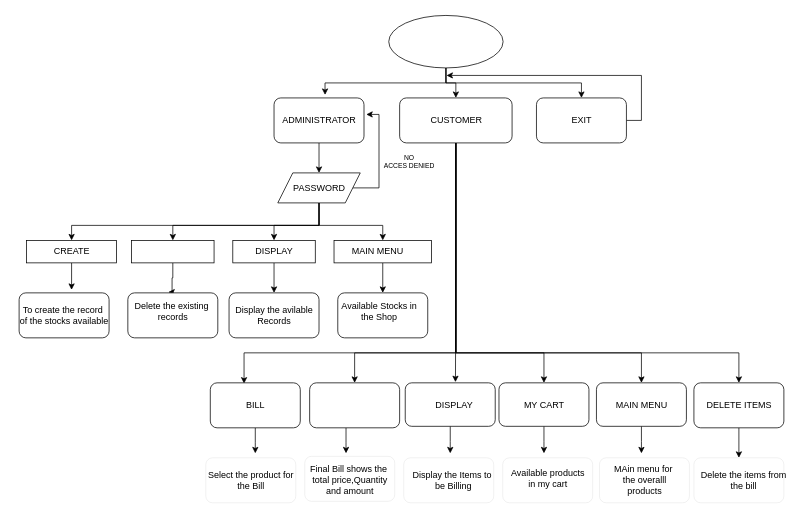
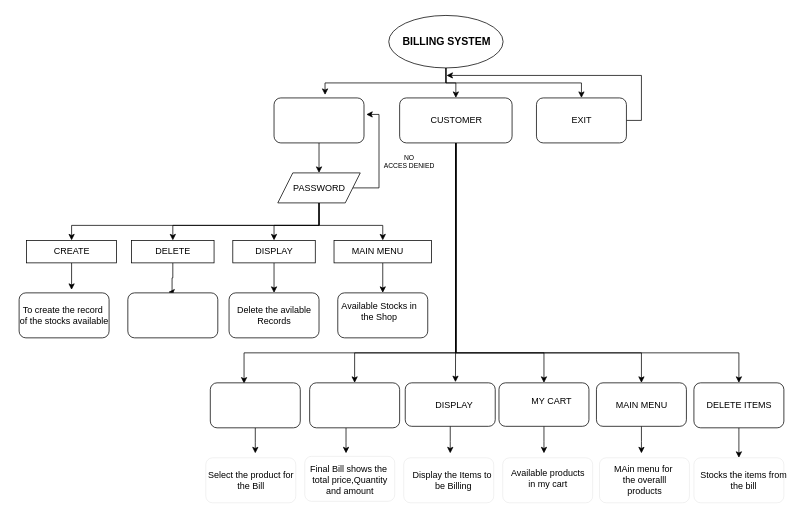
none -> (447, 42)
(319, 120) -> none
none -> (173, 252)
(173, 312) -> none
(275, 315) -> (275, 315)
(255, 405) -> none
(544, 405) -> (552, 402)
(744, 480) -> (744, 480)
